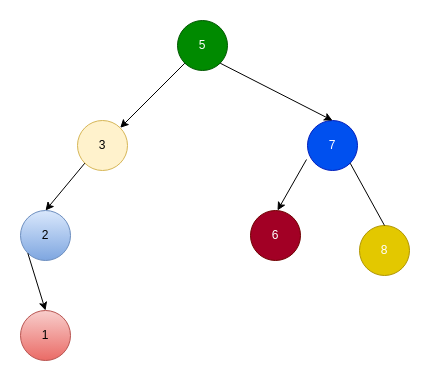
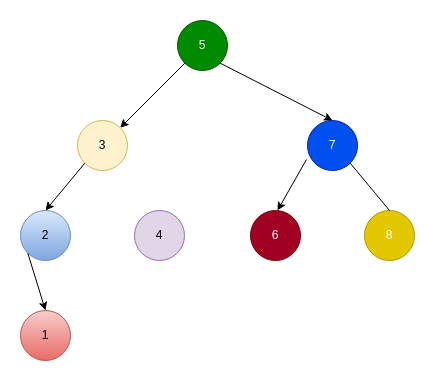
none -> (160, 236)
(385, 251) -> (390, 236)
